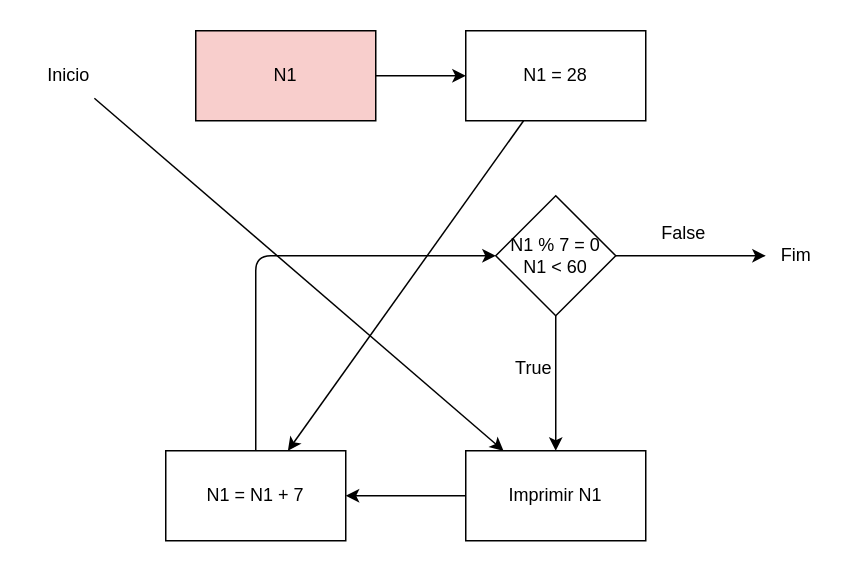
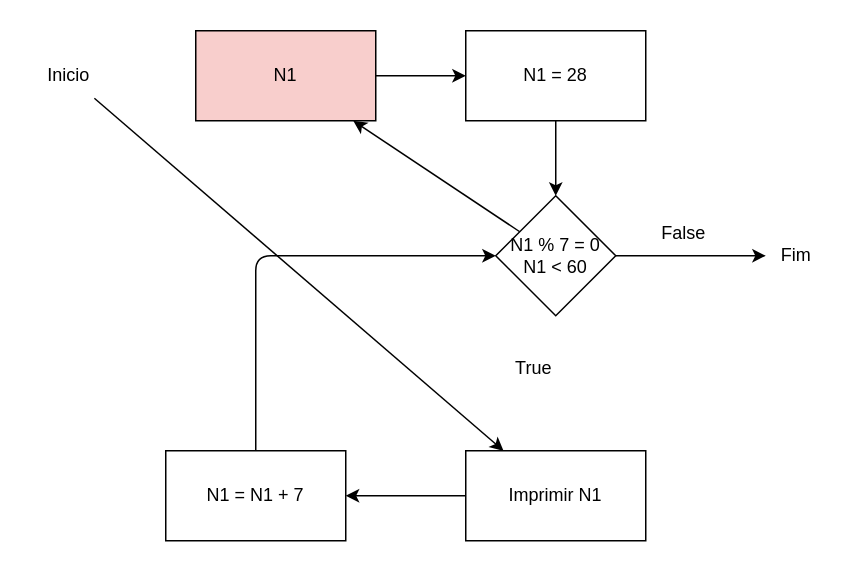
(409, 281) -> (556, 153)
(556, 378) -> (440, 179)
